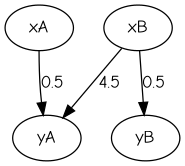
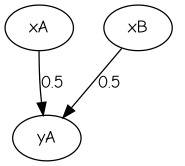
(110, 83) -> (110, 83)
(146, 138) -> none
